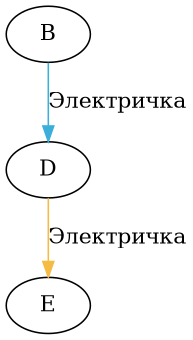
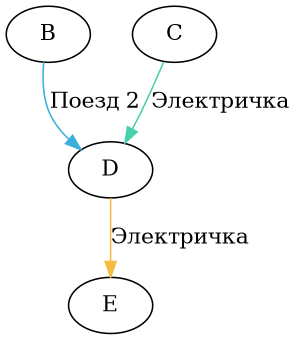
none -> (175, 34)
(118, 102) -> (95, 102)
